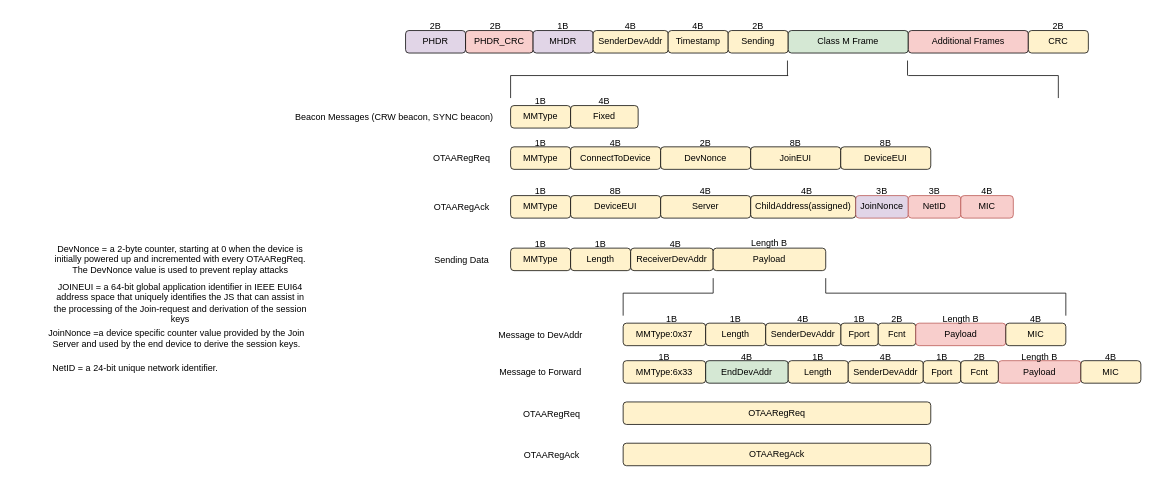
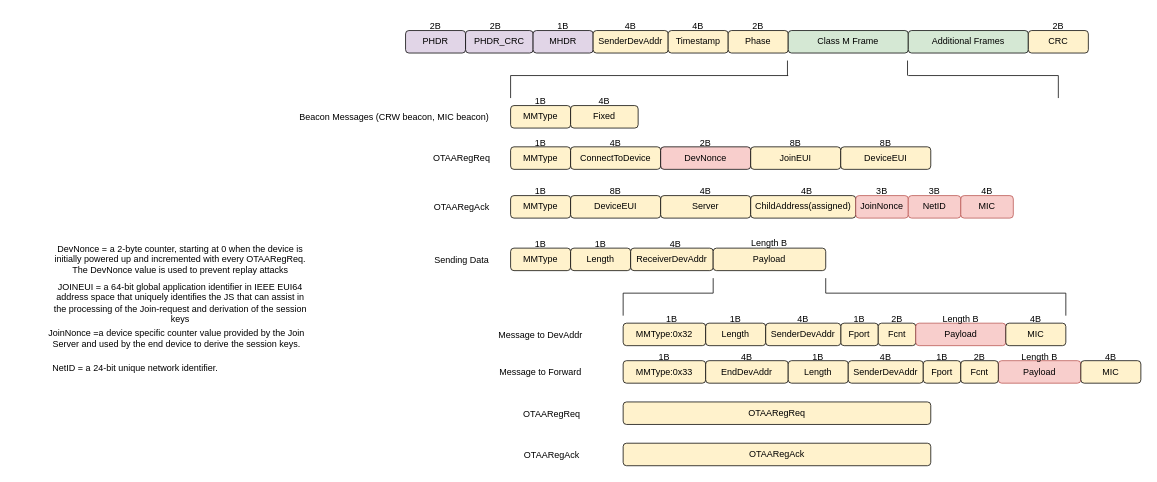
(499, 42) -> (499, 42)
(758, 42) -> (758, 42)
(968, 42) -> (968, 42)
(394, 117) -> (394, 117)
(705, 158) -> (705, 158)
(882, 207) -> (882, 207)
(664, 334) -> (664, 334)
(664, 372) -> (664, 372)
(747, 372) -> (747, 372)
